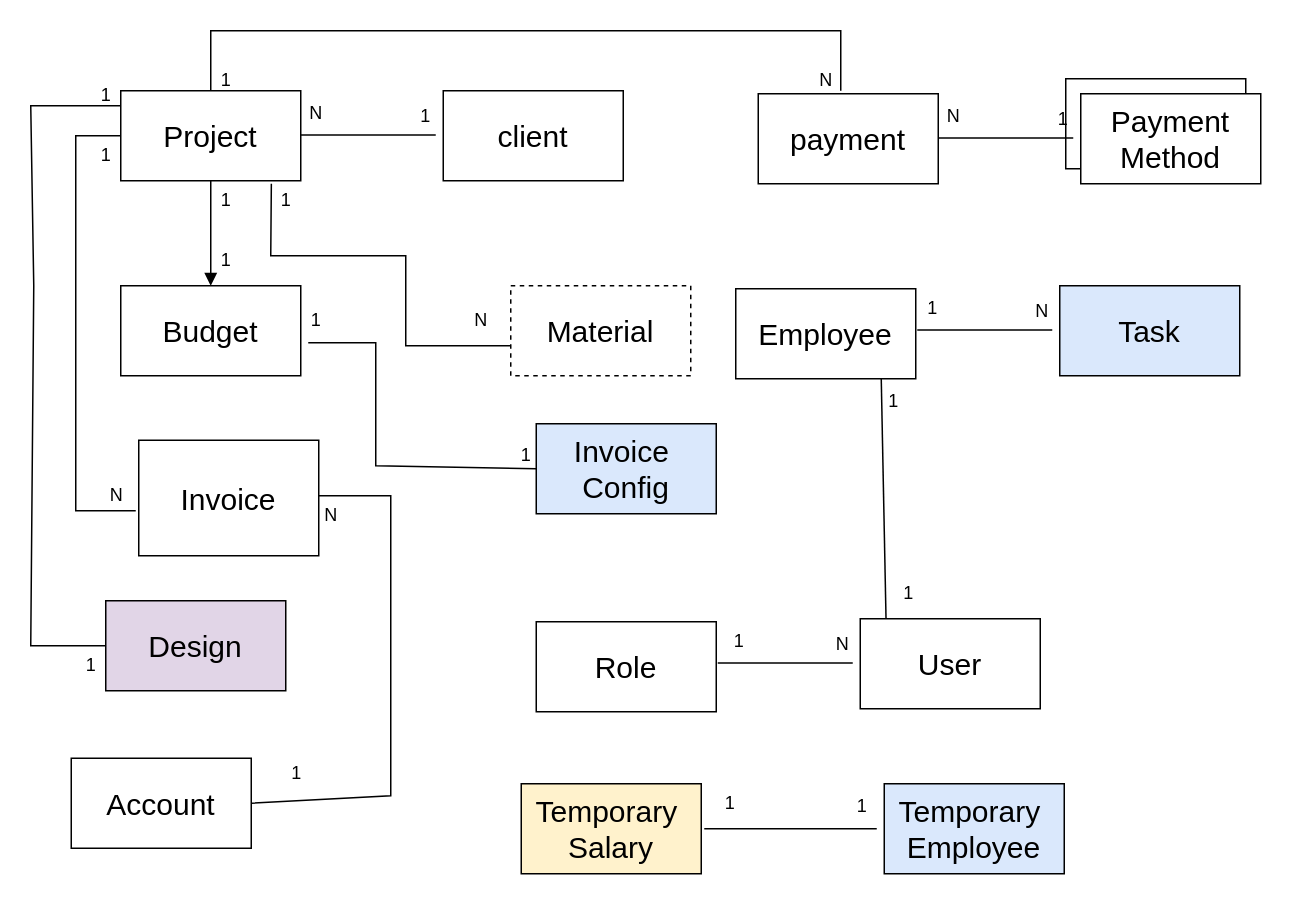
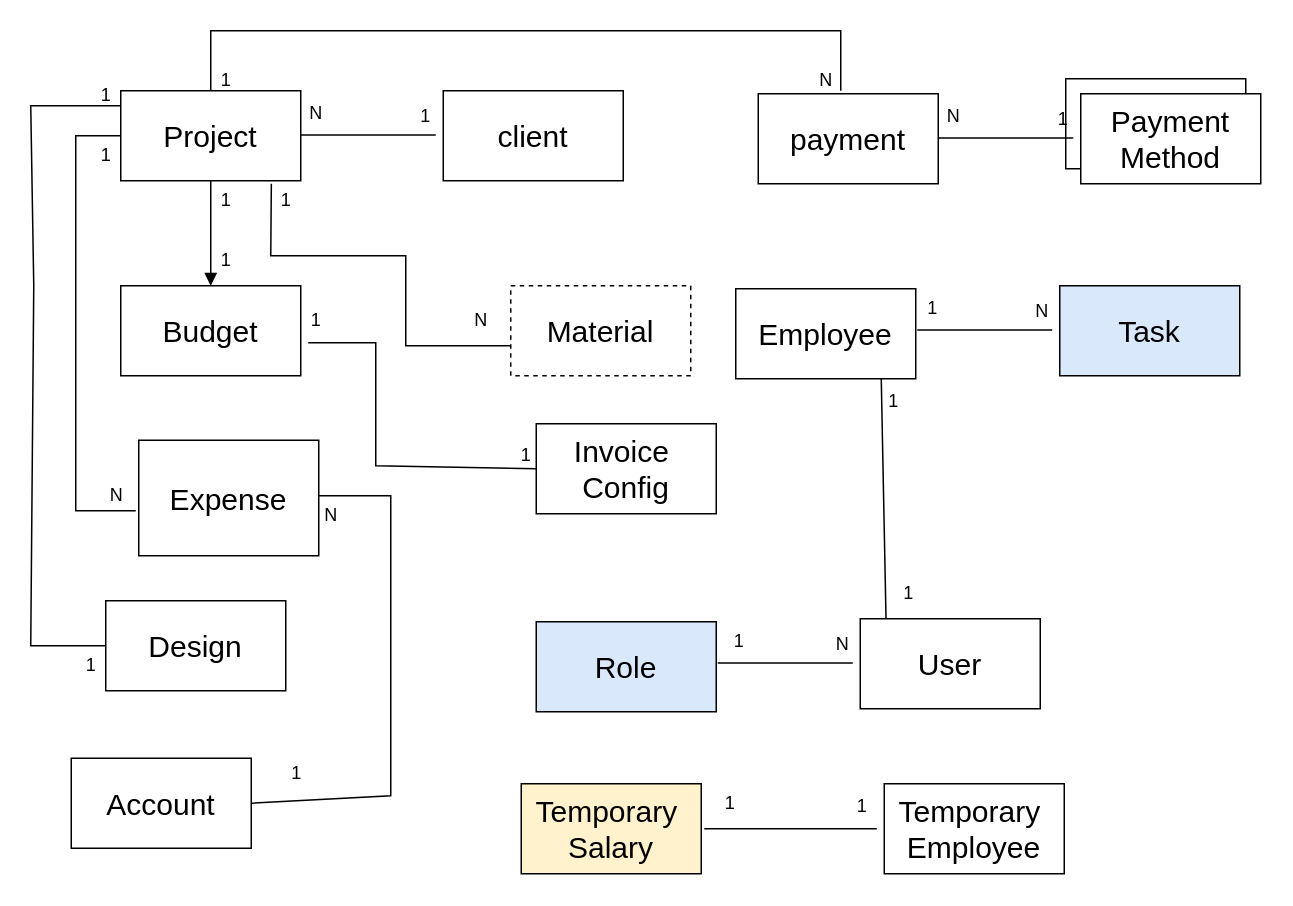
(626, 469) -> (626, 469)
(229, 499) -> (229, 499)
(196, 646) -> (196, 646)
(626, 667) -> (626, 667)
(974, 829) -> (974, 829)
